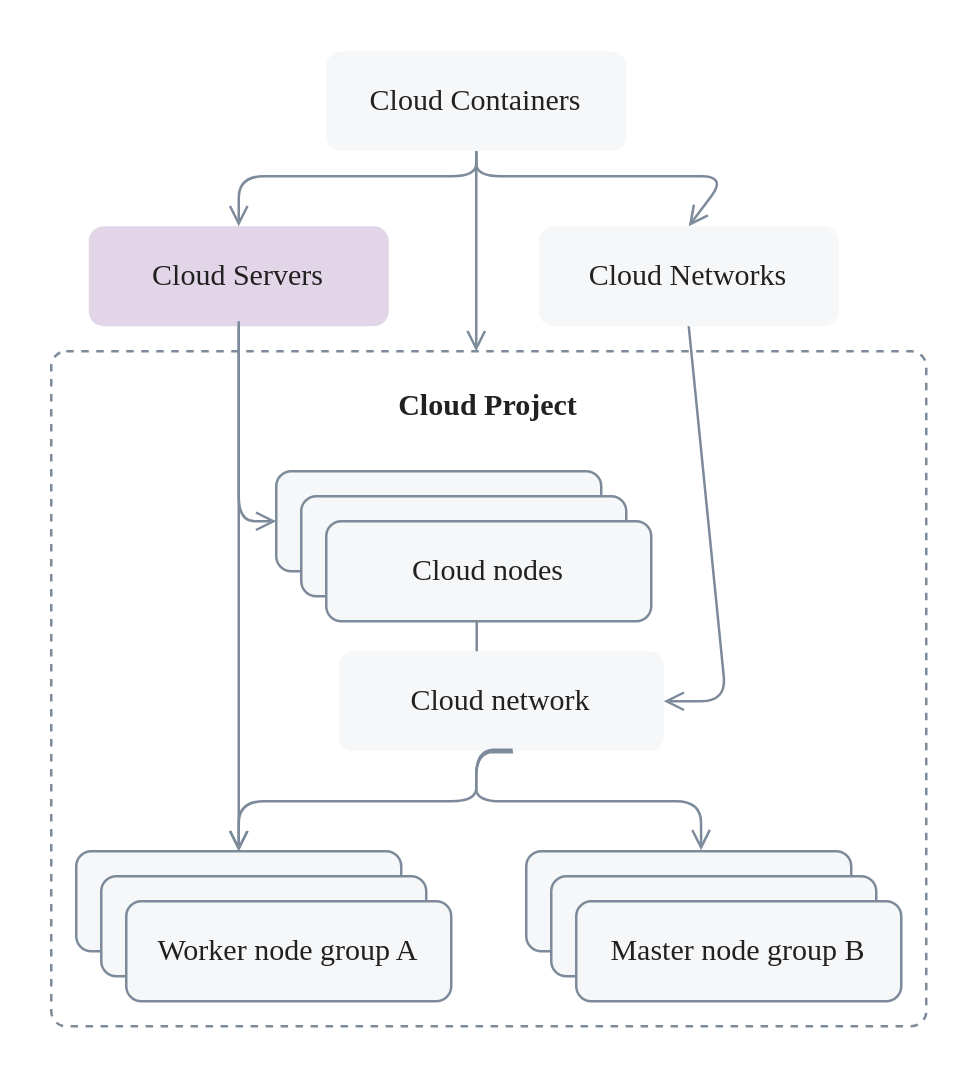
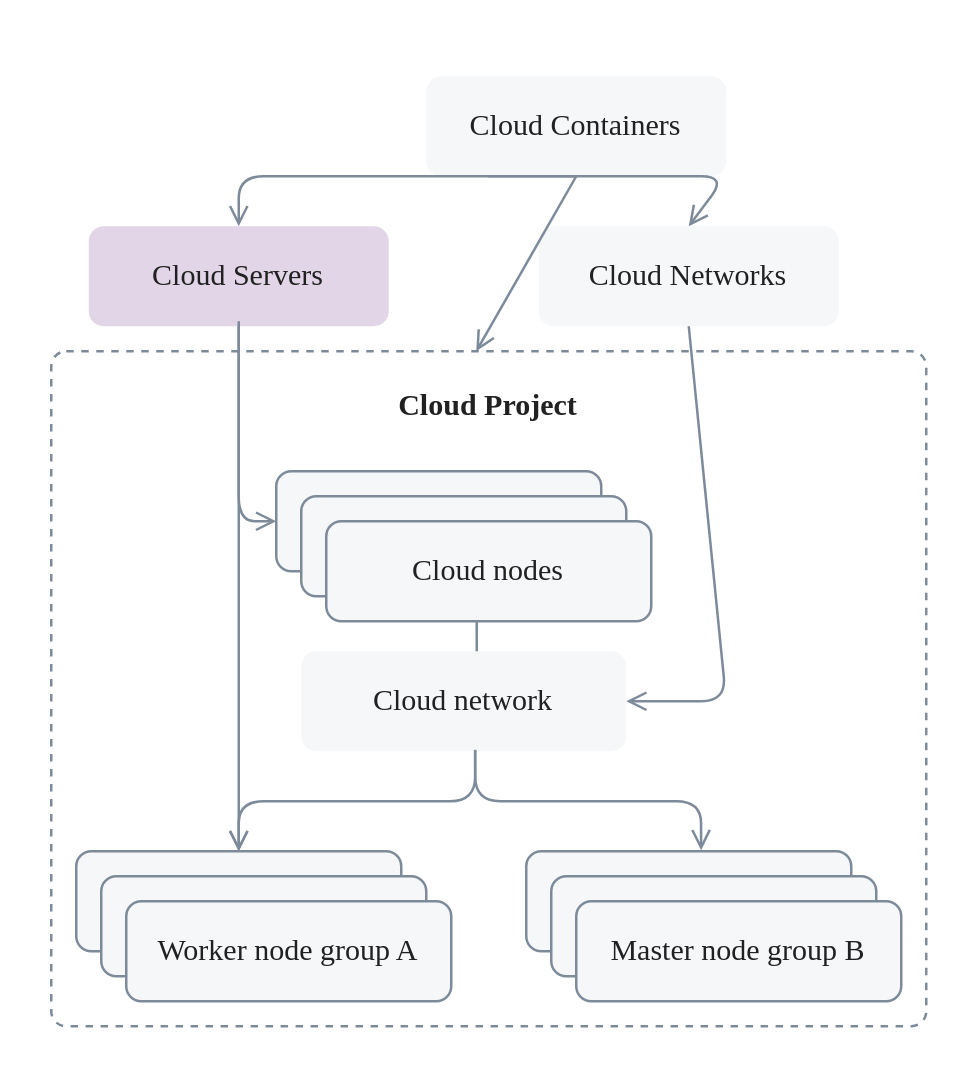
(476, 101) -> (576, 126)
(501, 701) -> (464, 701)
